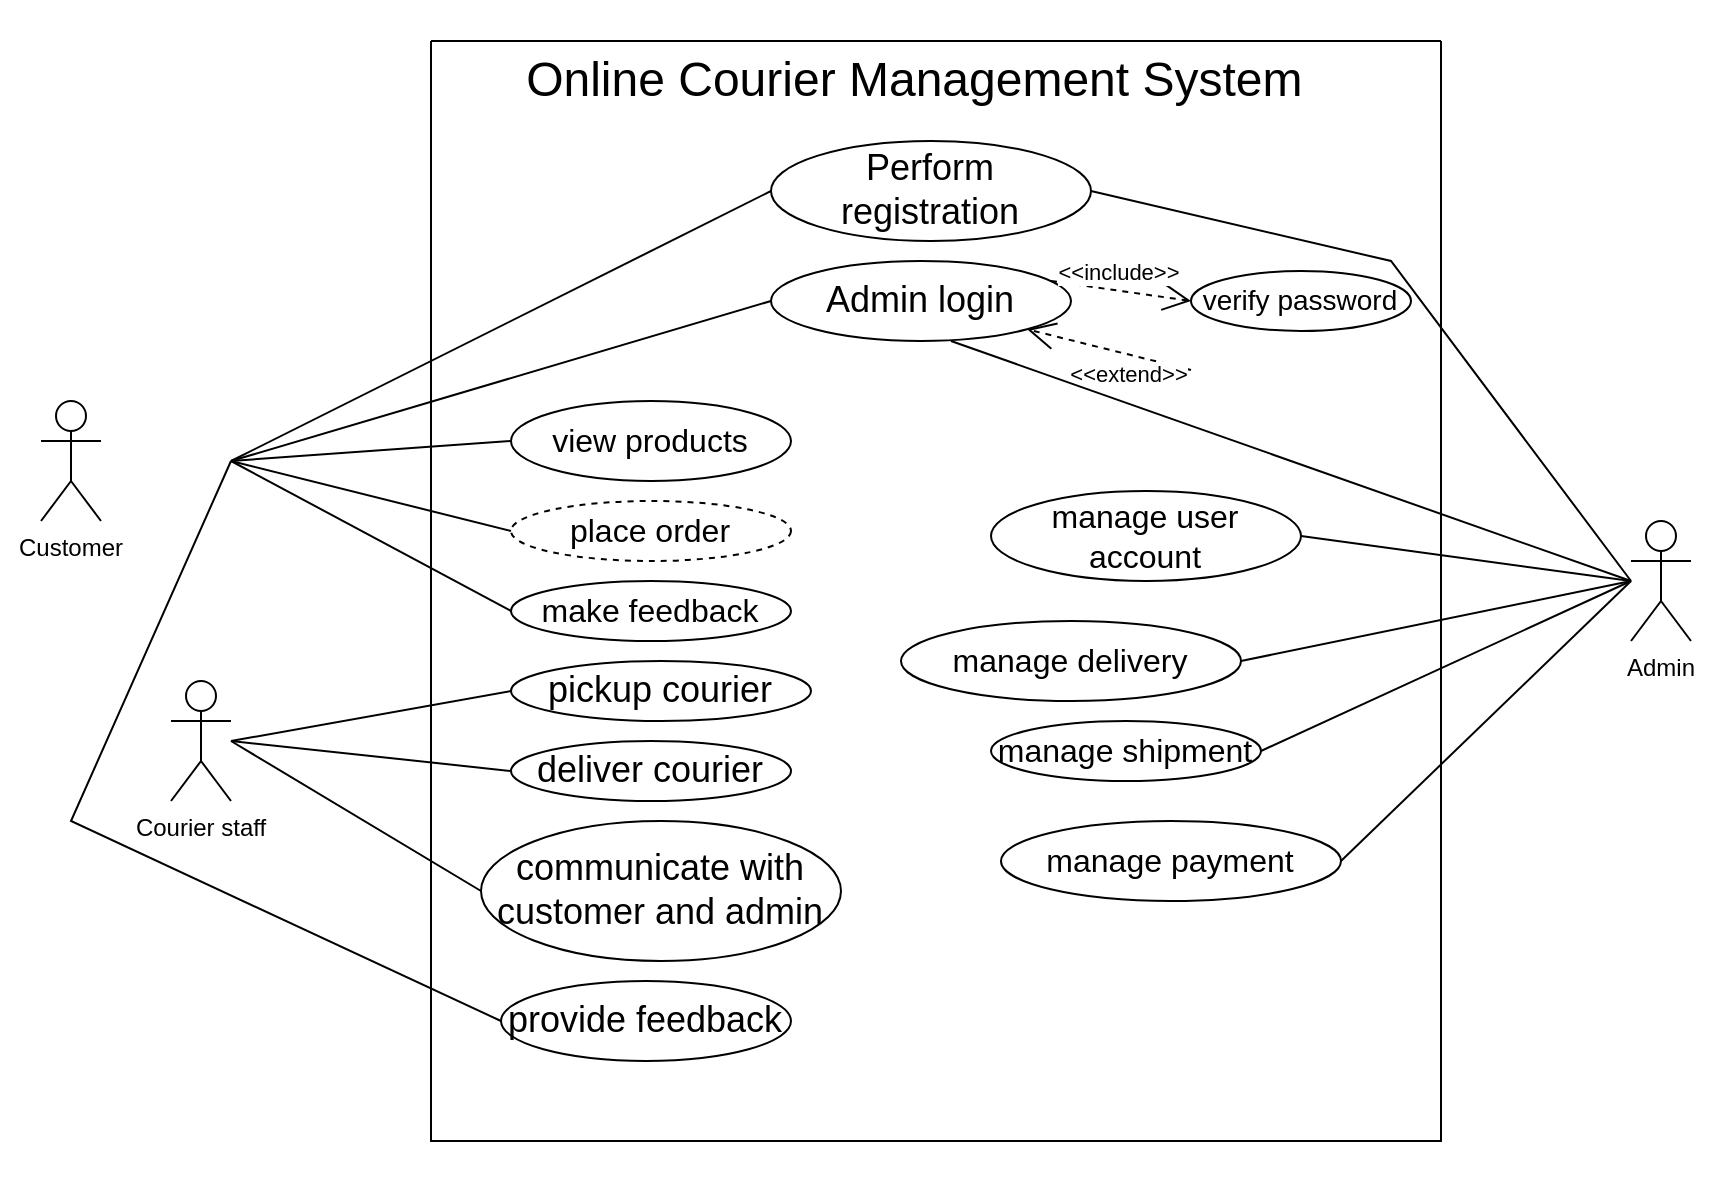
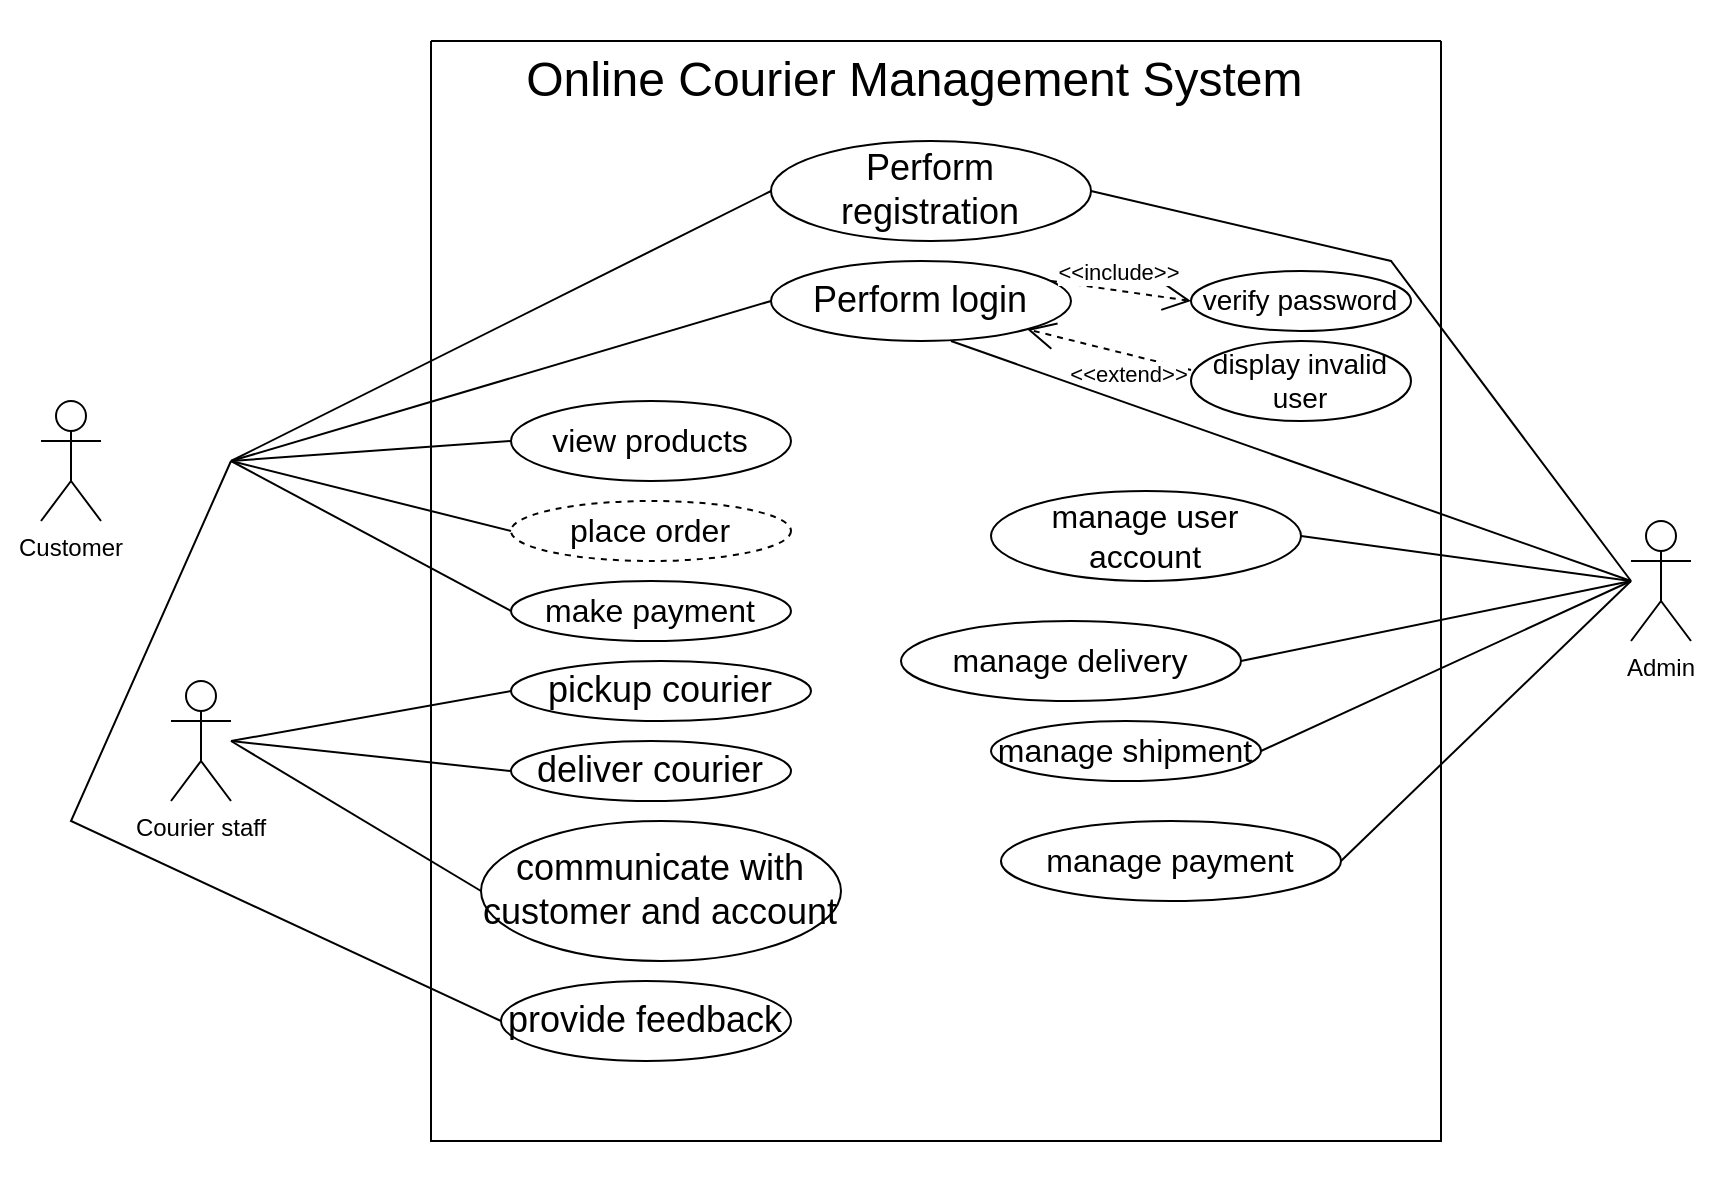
(921, 301) -> (921, 301)
none -> (1301, 381)
(651, 611) -> (651, 611)
(661, 891) -> (661, 891)
